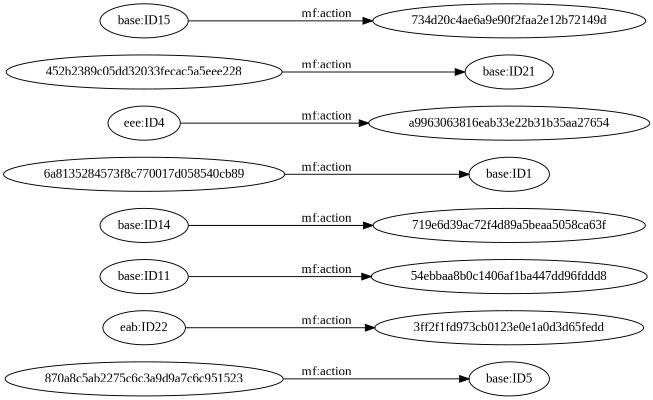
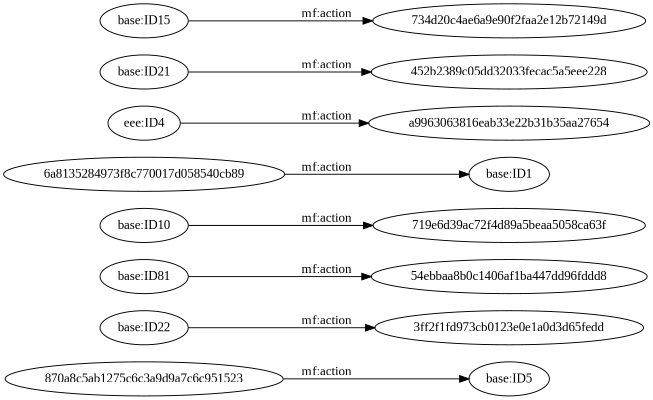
(369, 72) -> (275, 72)
(144, 174) -> (144, 174)
(144, 225) -> (144, 225)
(144, 277) -> (144, 277)
(144, 328) -> (144, 328)
(144, 379) -> (144, 379)
